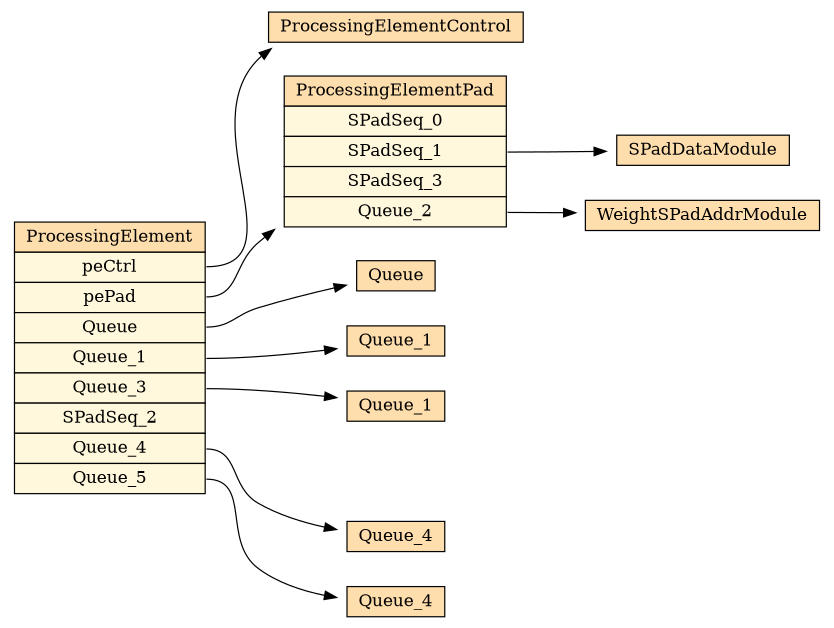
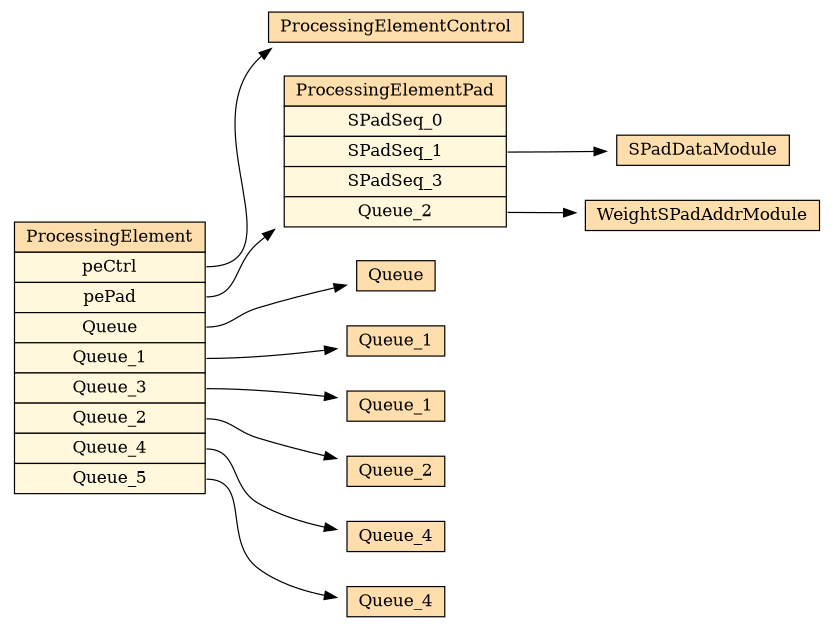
(110, 418) -> (110, 418)
none -> (395, 471)
